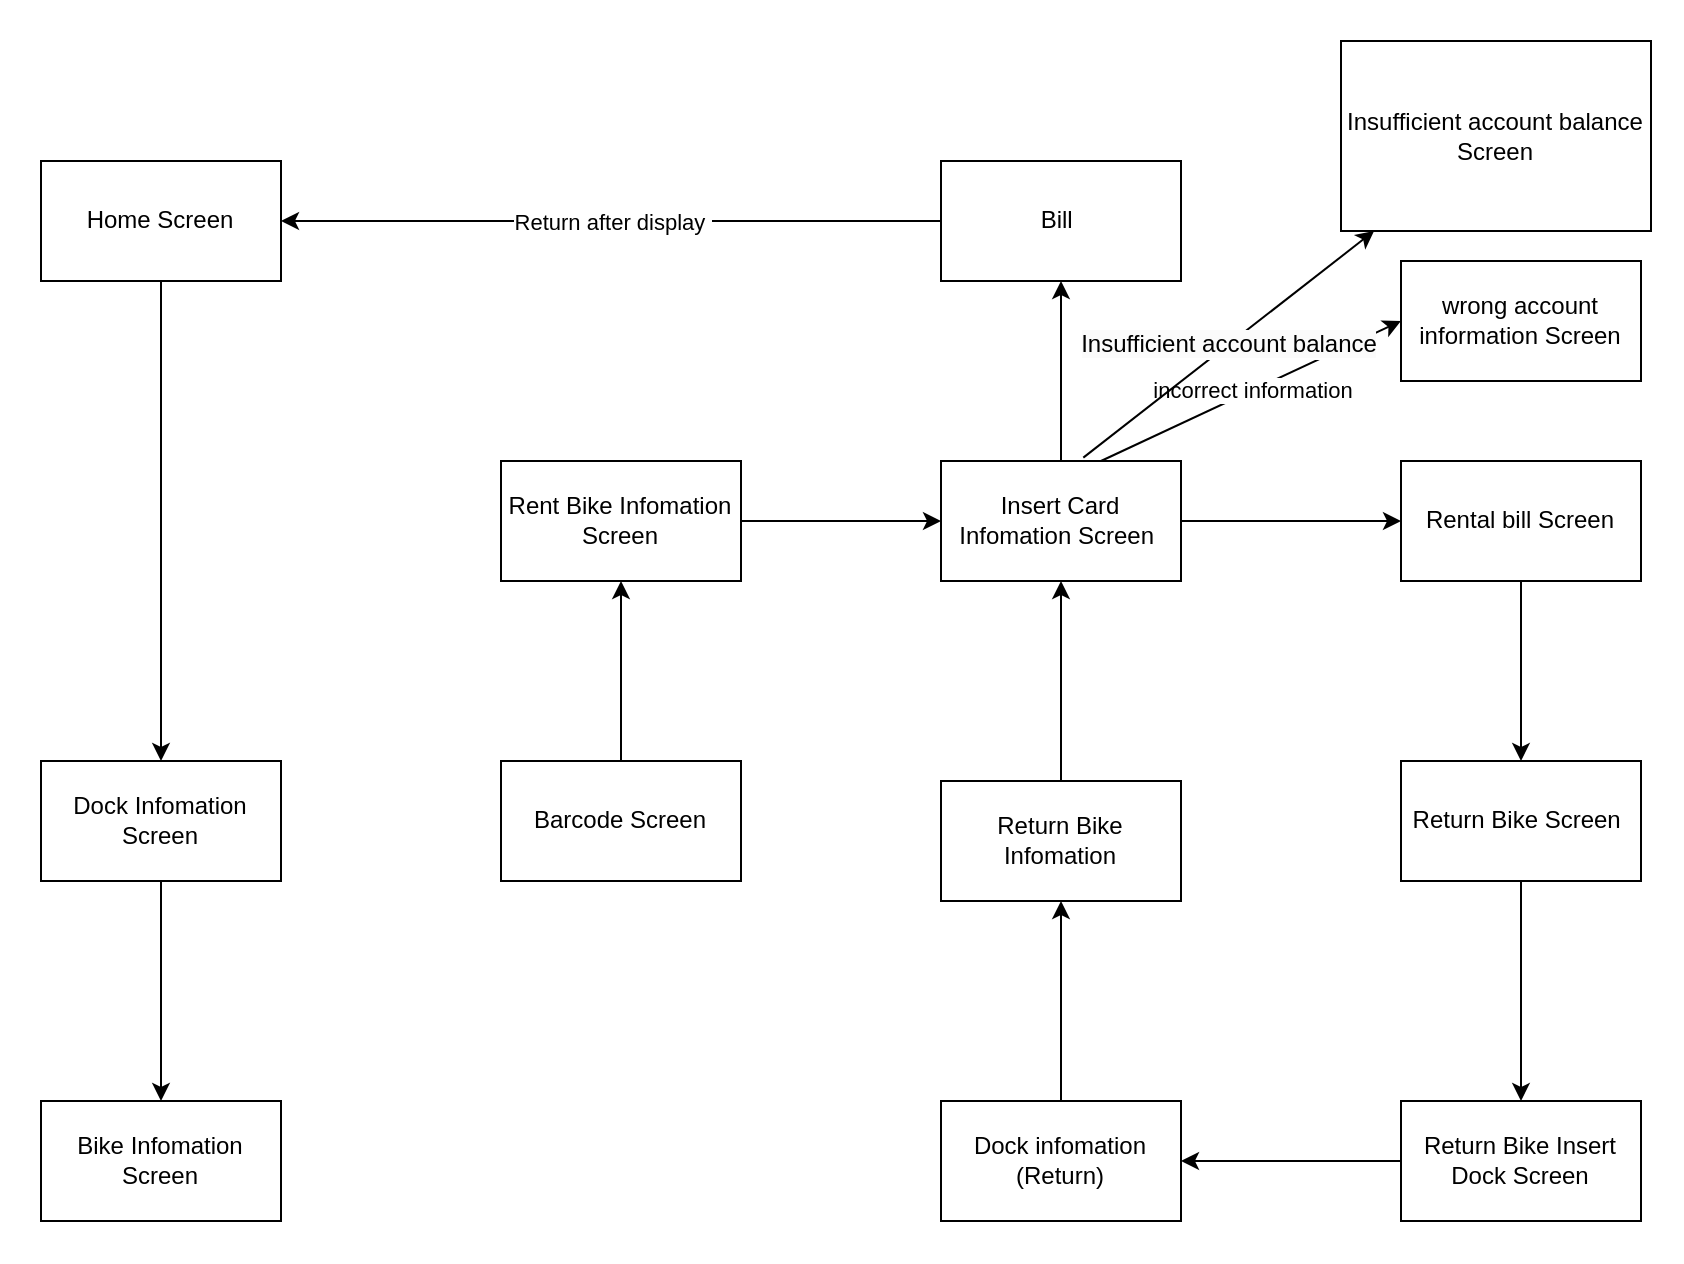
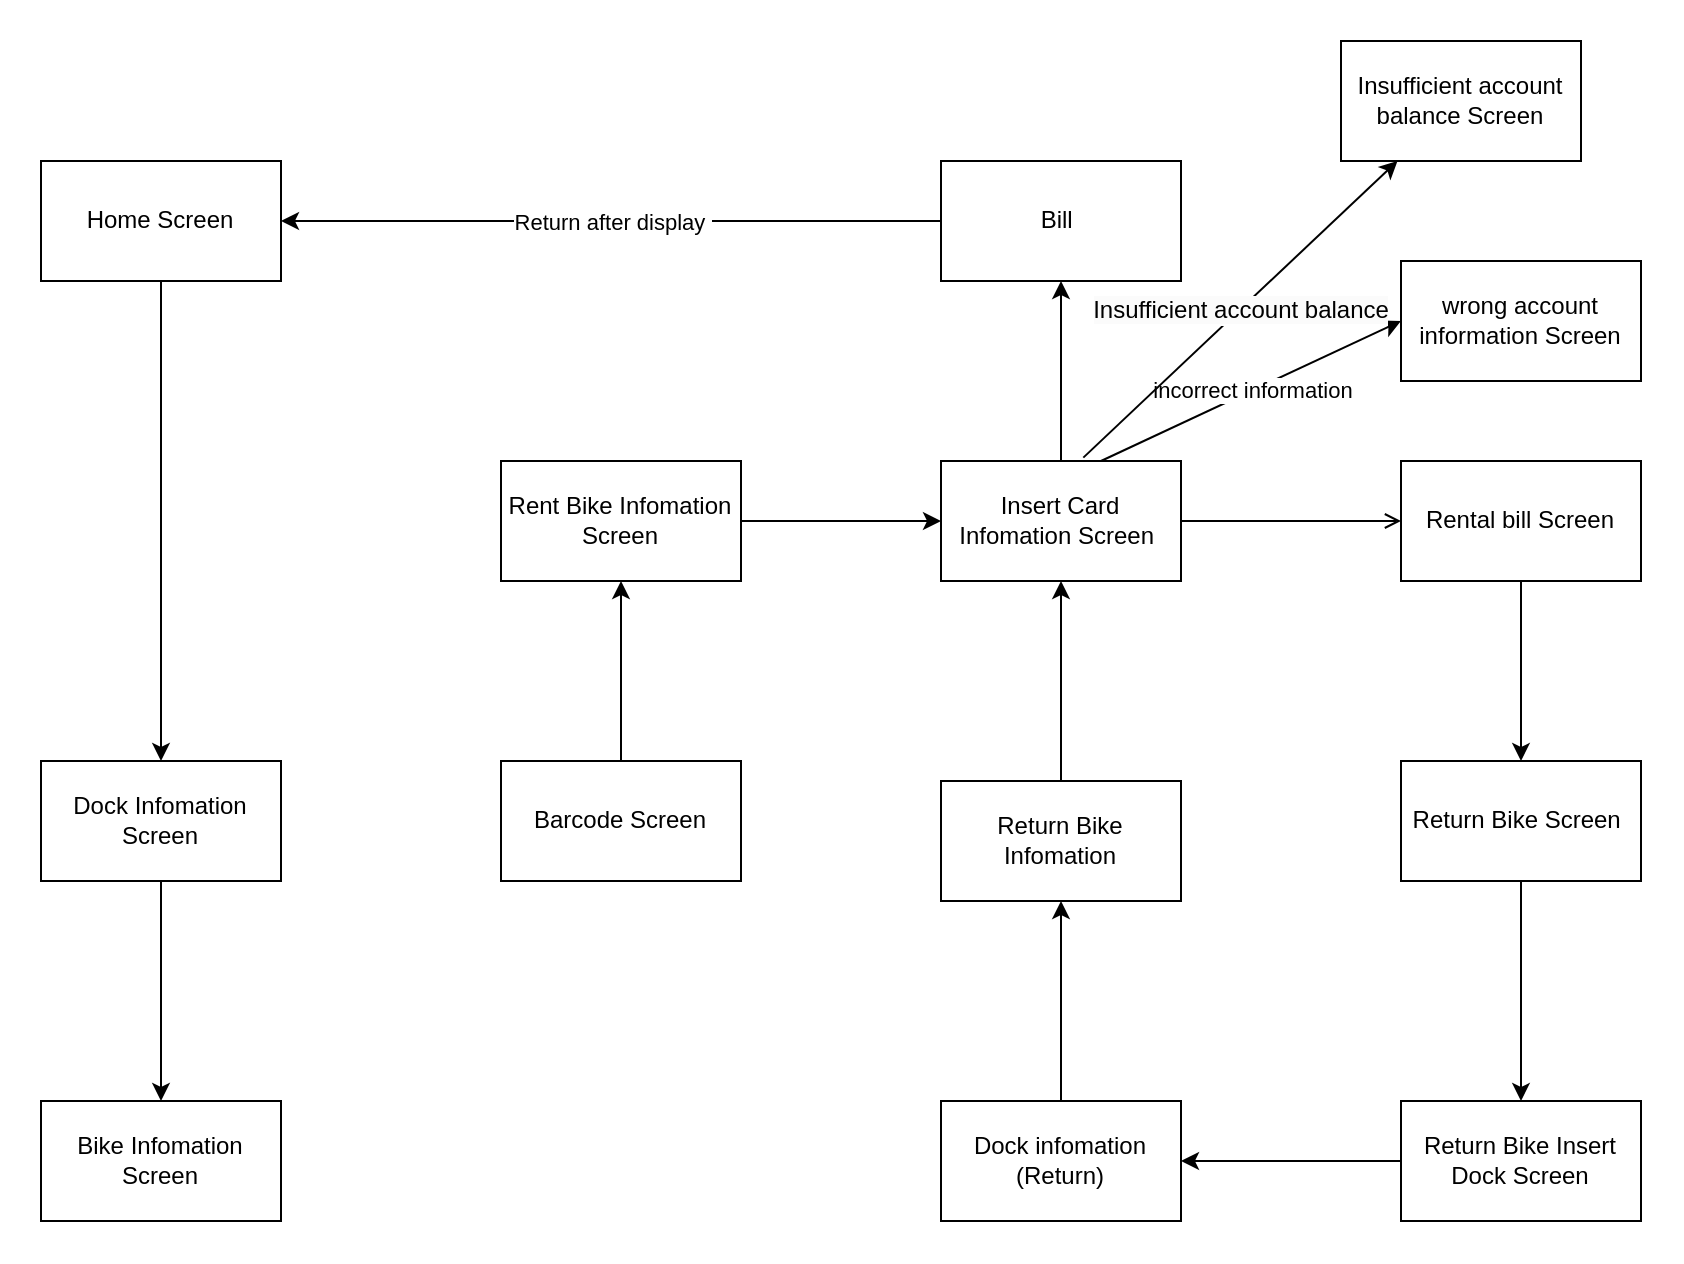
(1496, 136) -> (1461, 101)
(1386, 521) -> (1389, 521)
